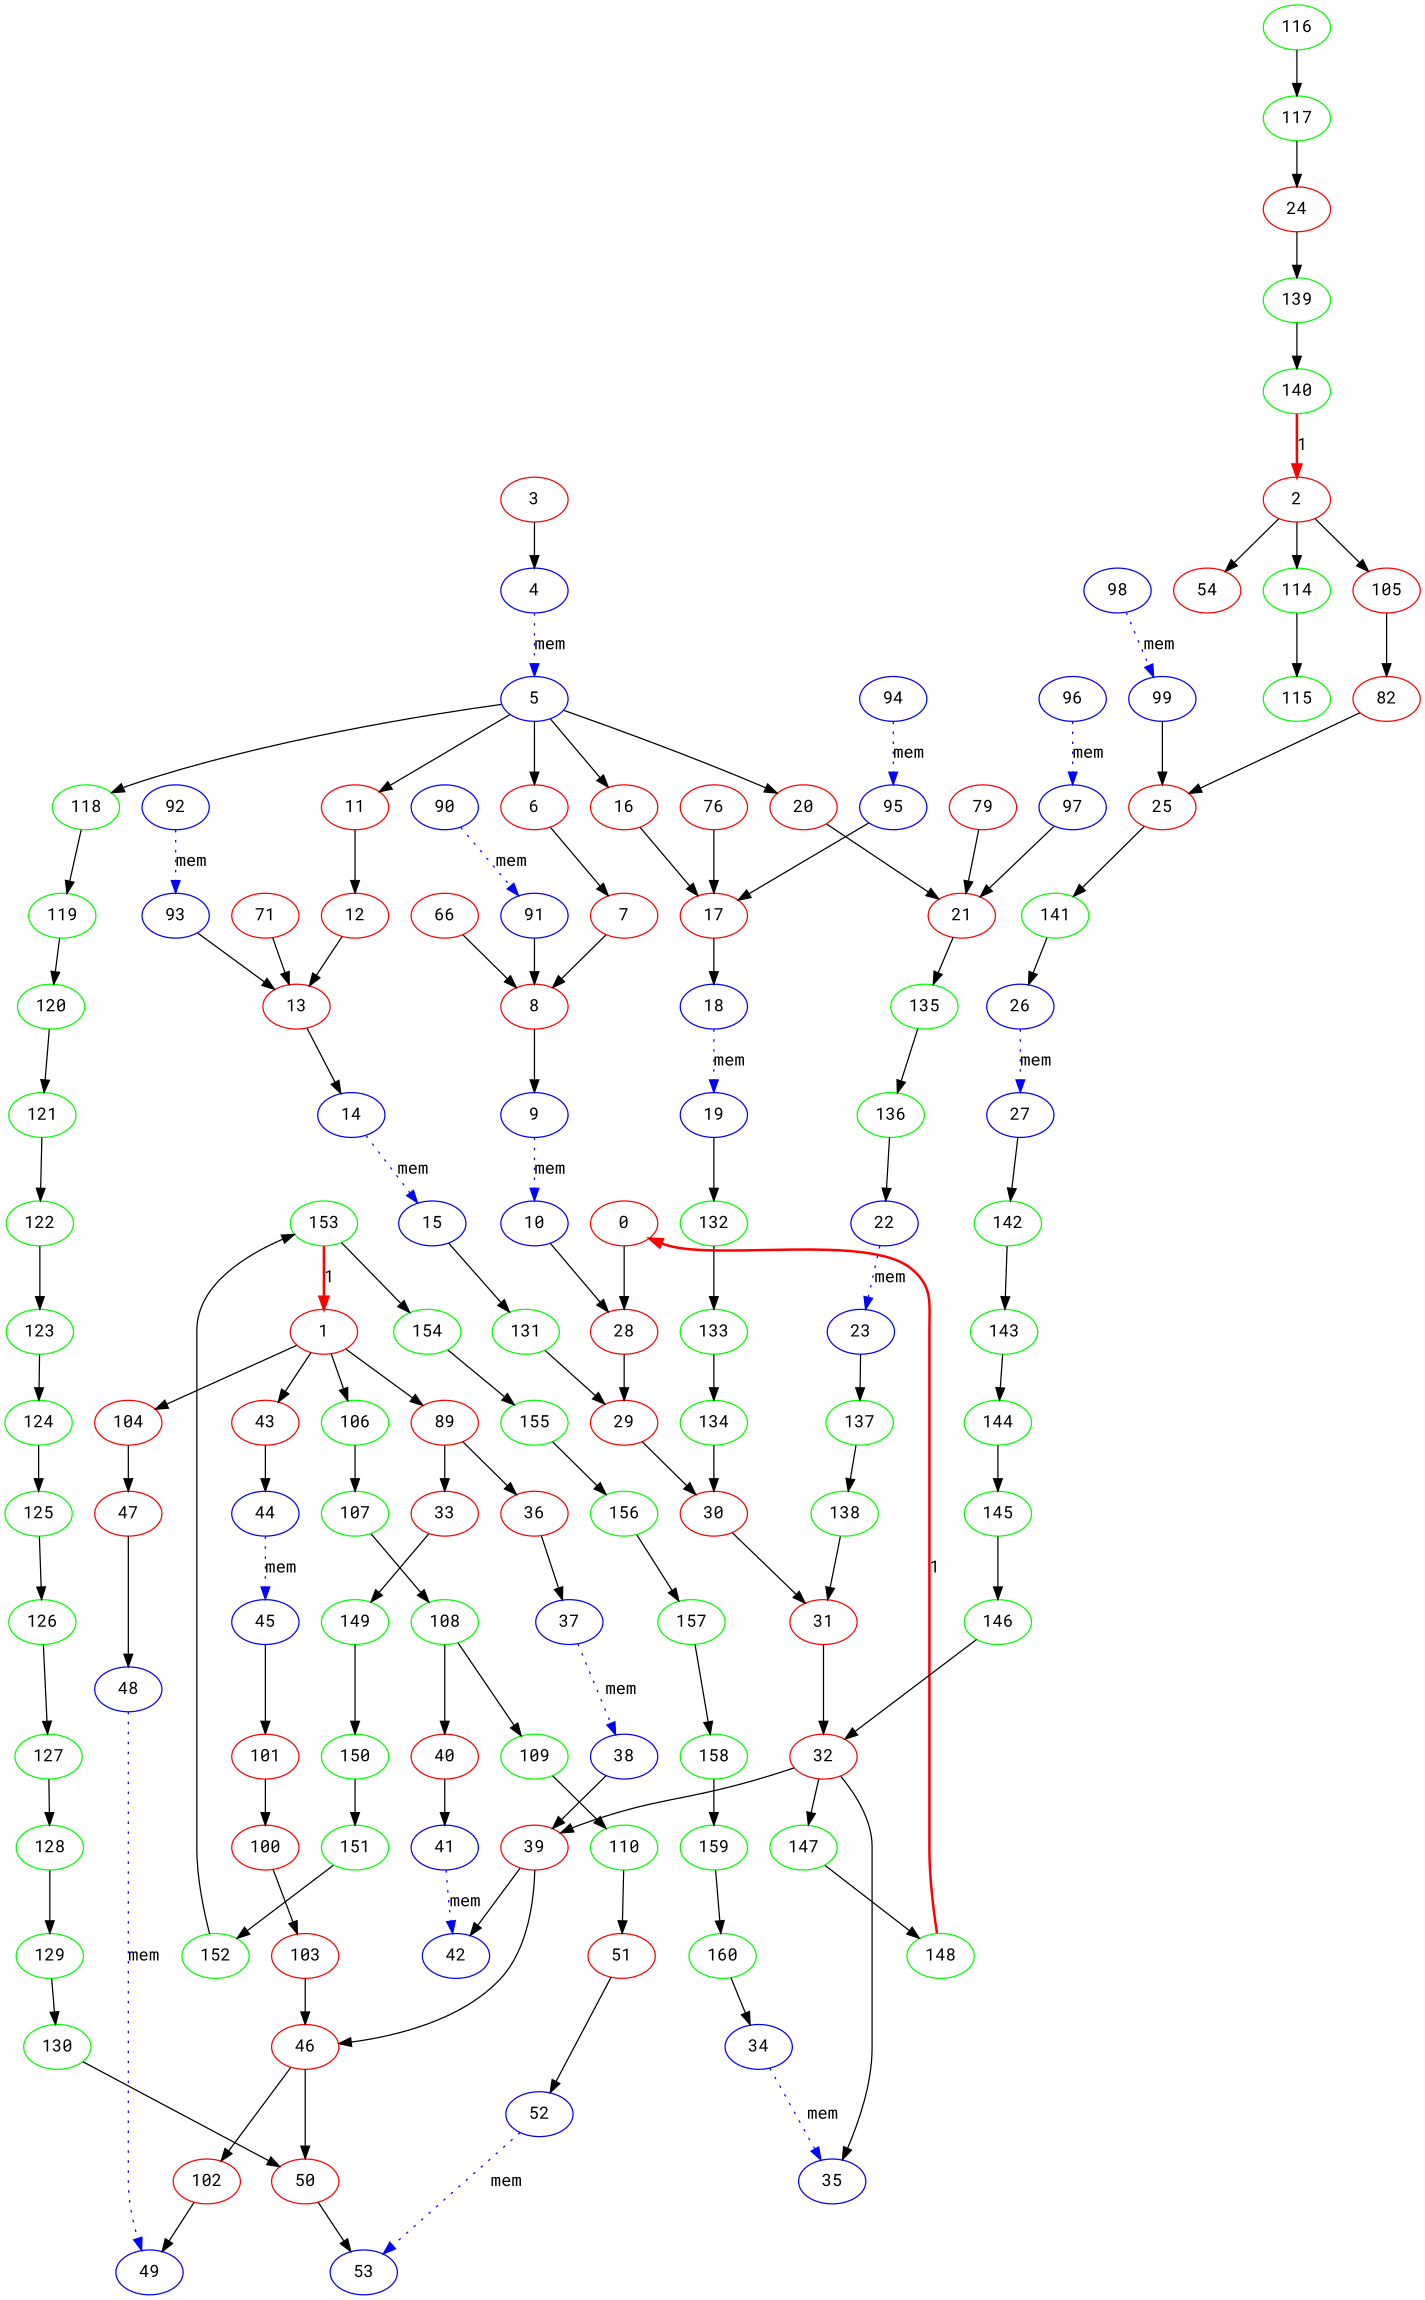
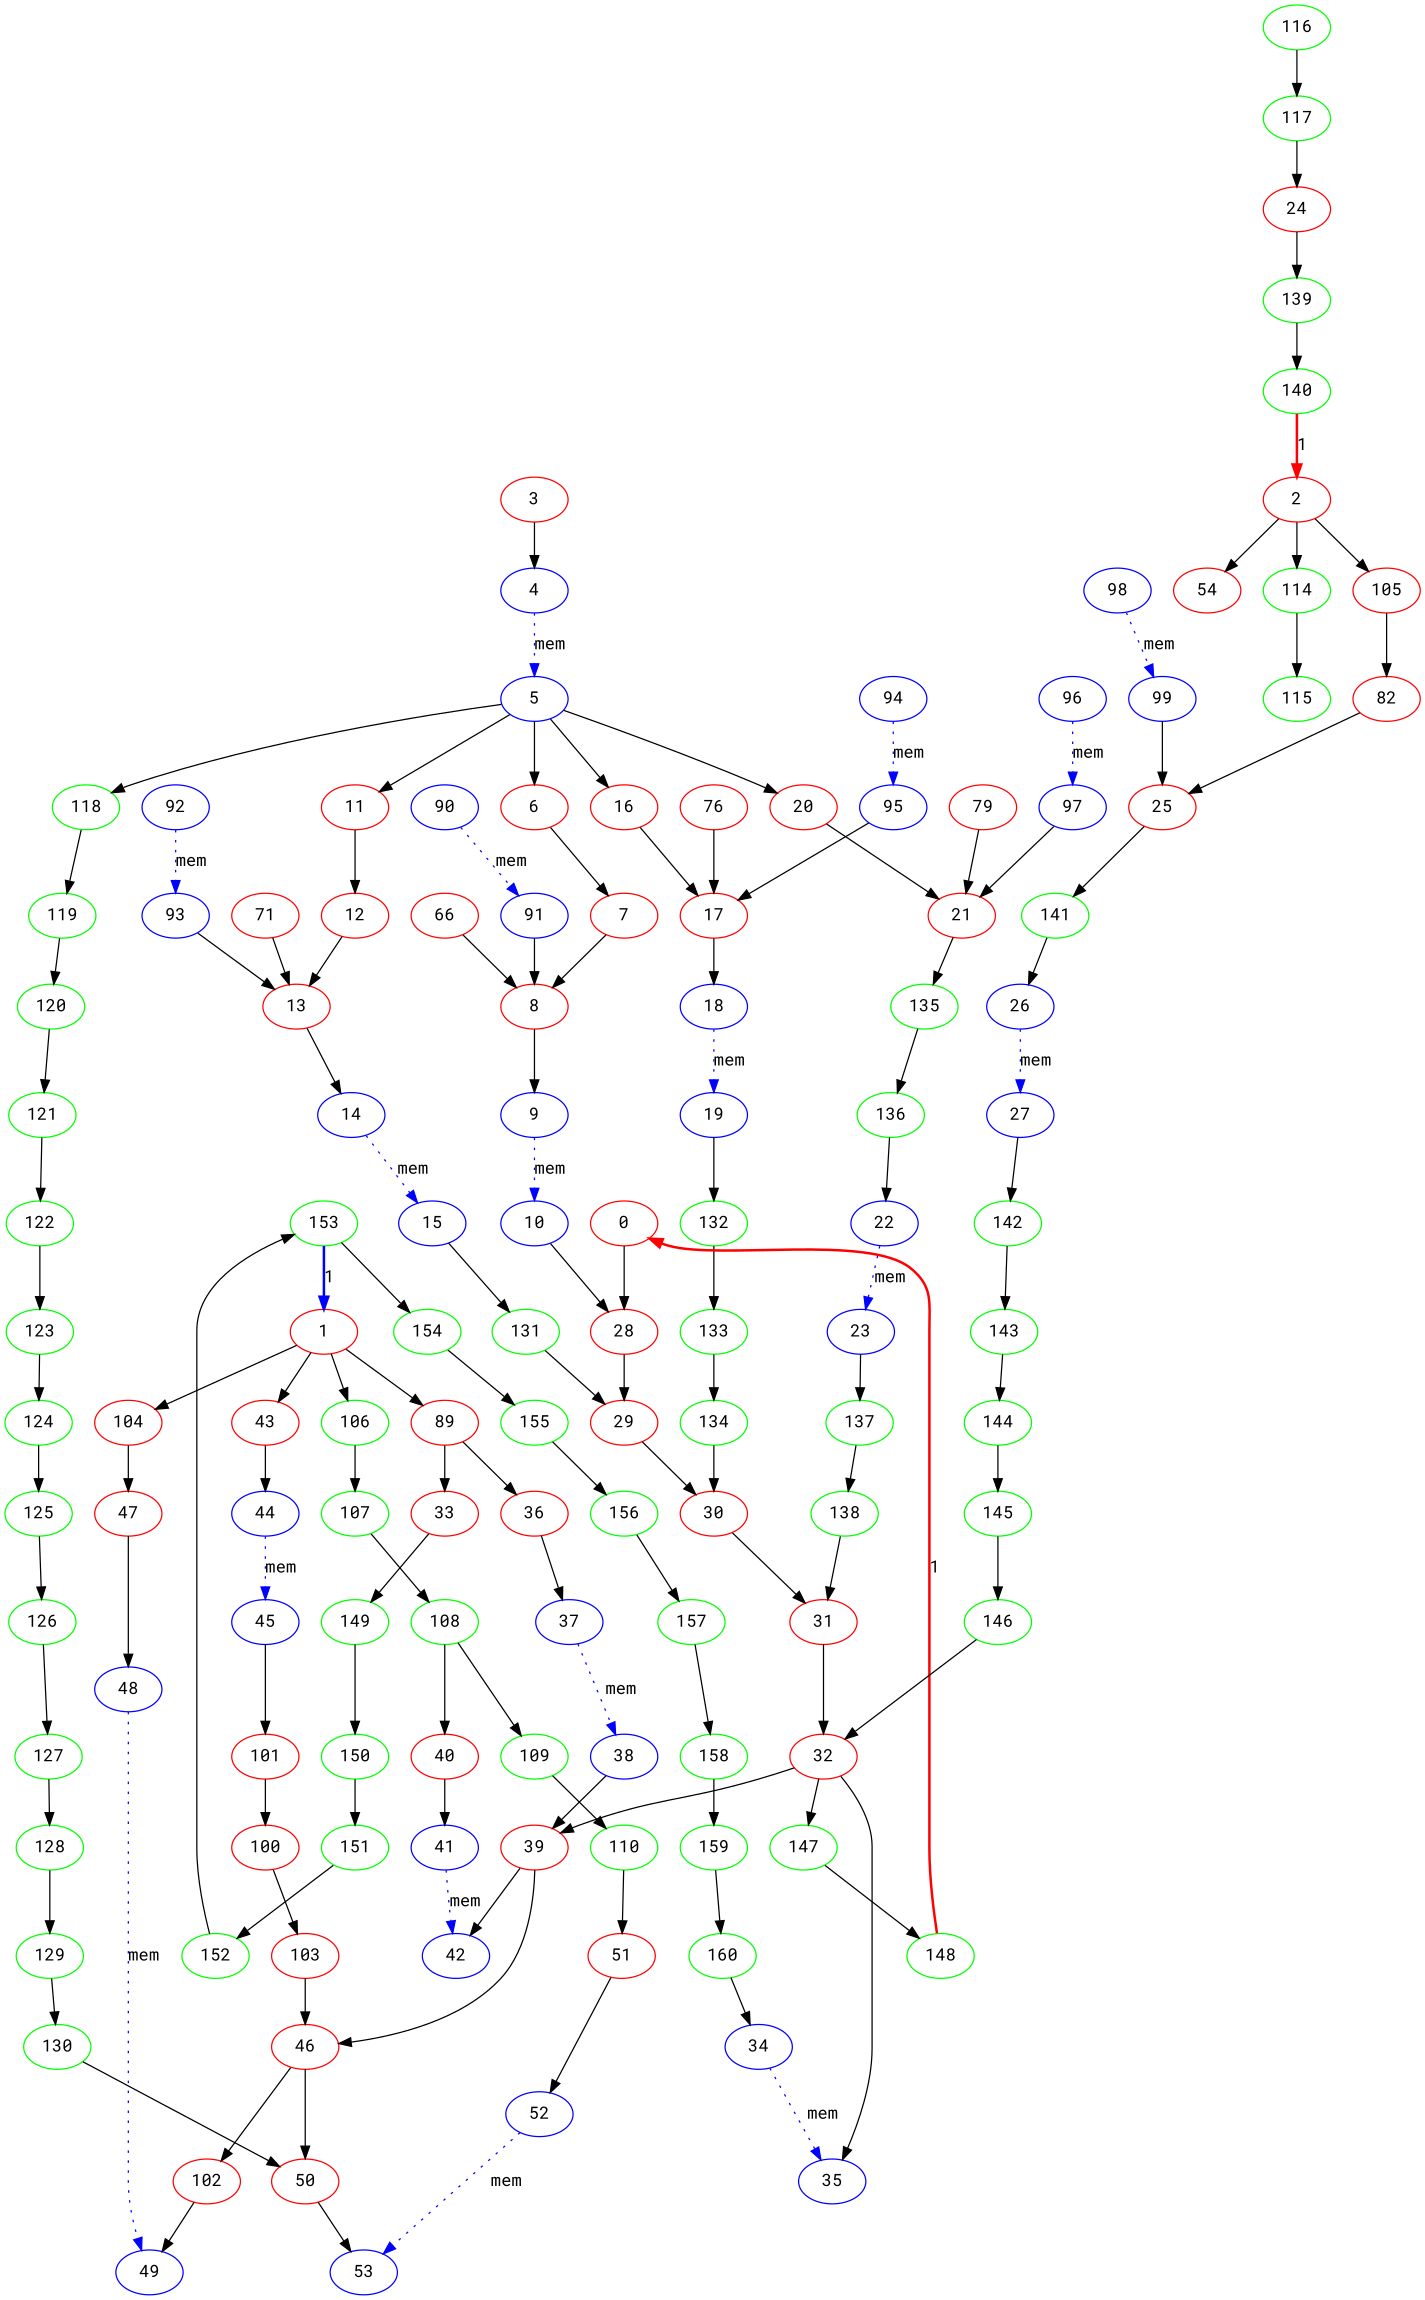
(324, 1271) -> (324, 1271)
